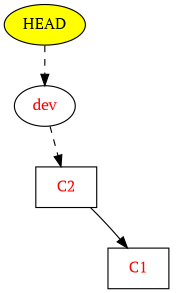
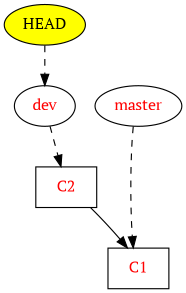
none -> (138, 106)
